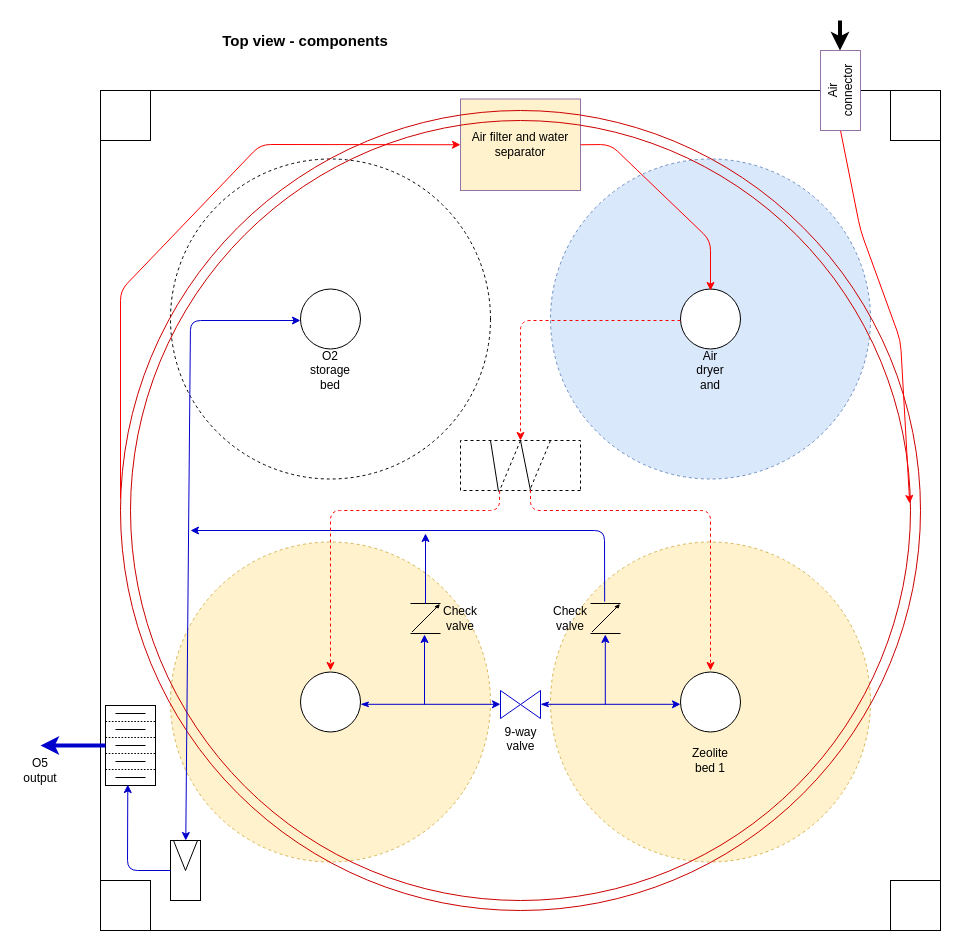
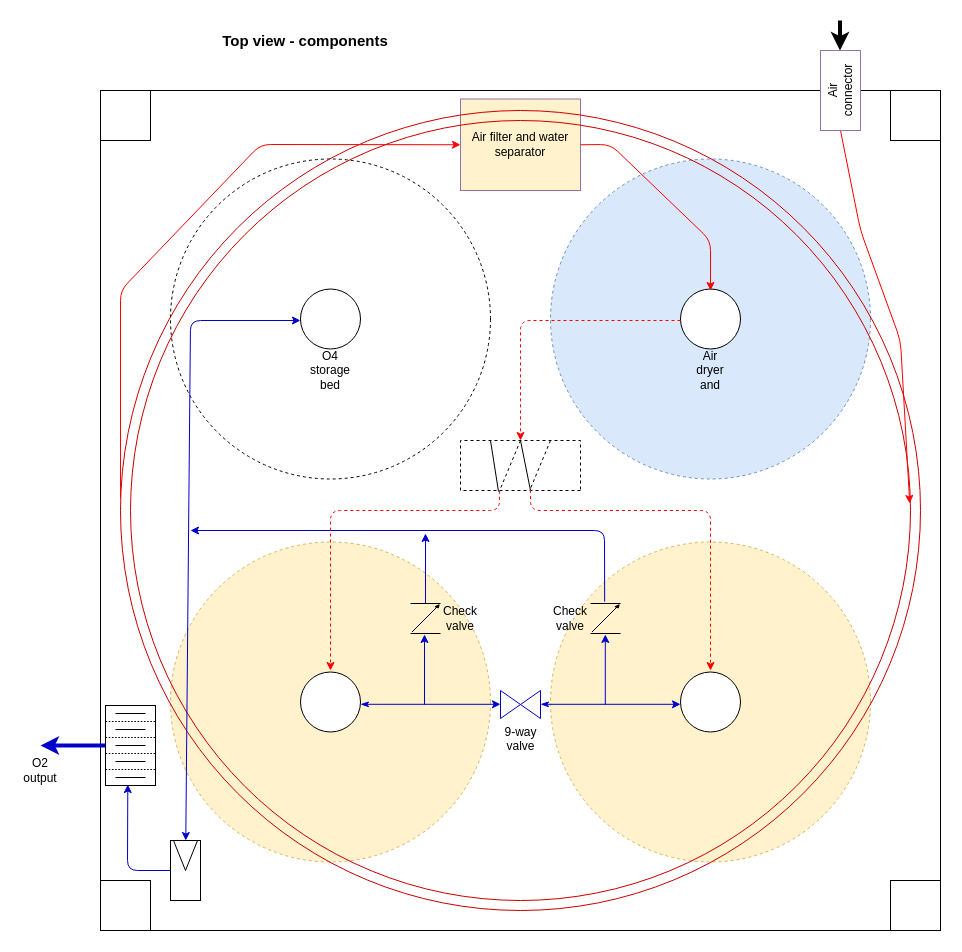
(331, 371) -> (331, 371)
(711, 761) -> none
(41, 771) -> (41, 771)
